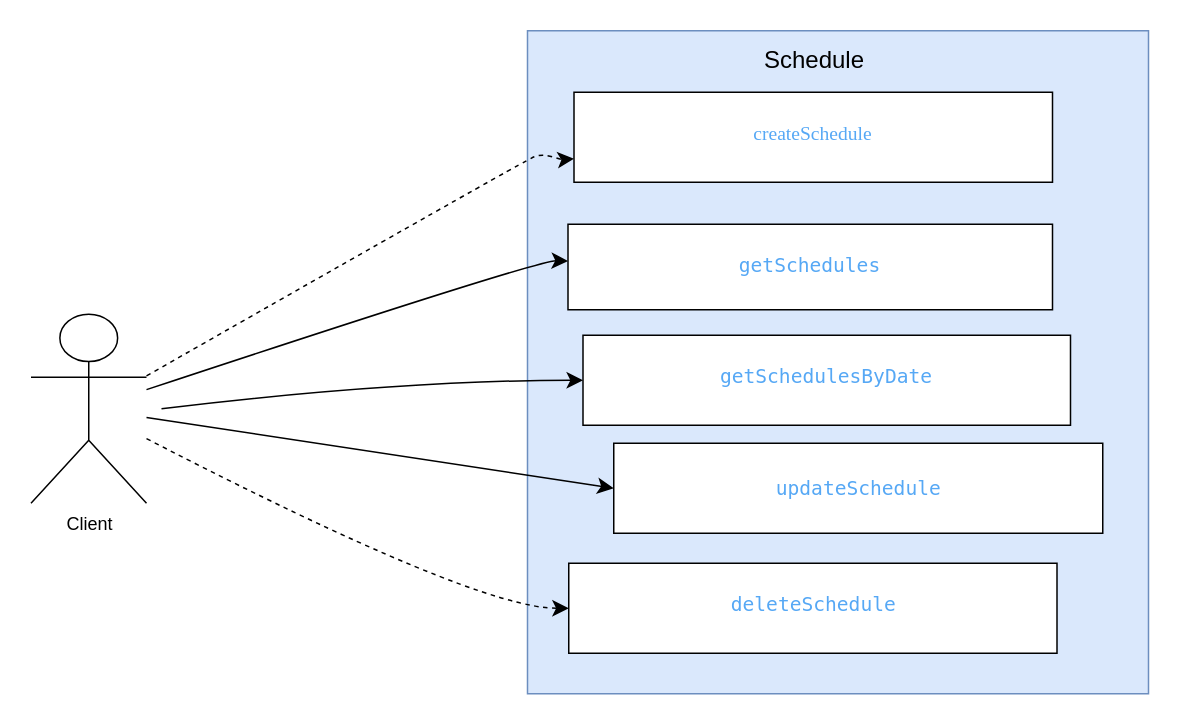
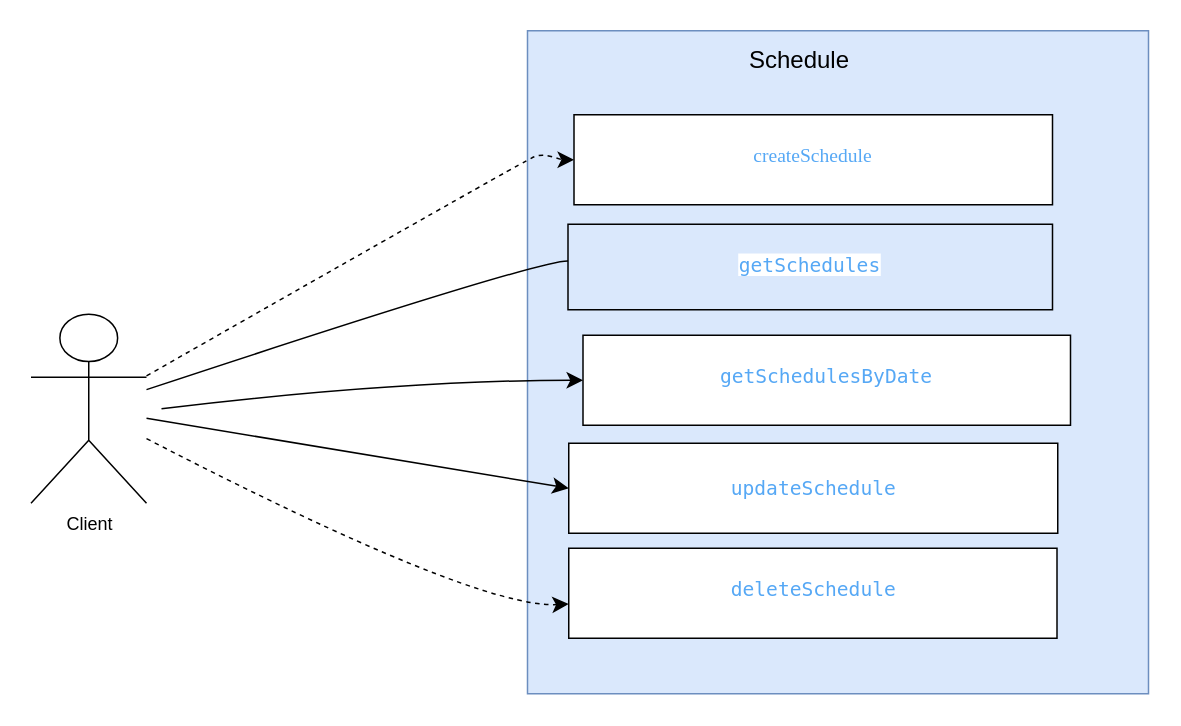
(813, 59) -> (798, 59)
(813, 137) -> (813, 160)
(810, 267) -> (810, 267)
(464, 287) -> (468, 287)
(858, 488) -> (813, 488)
(813, 608) -> (813, 593)
